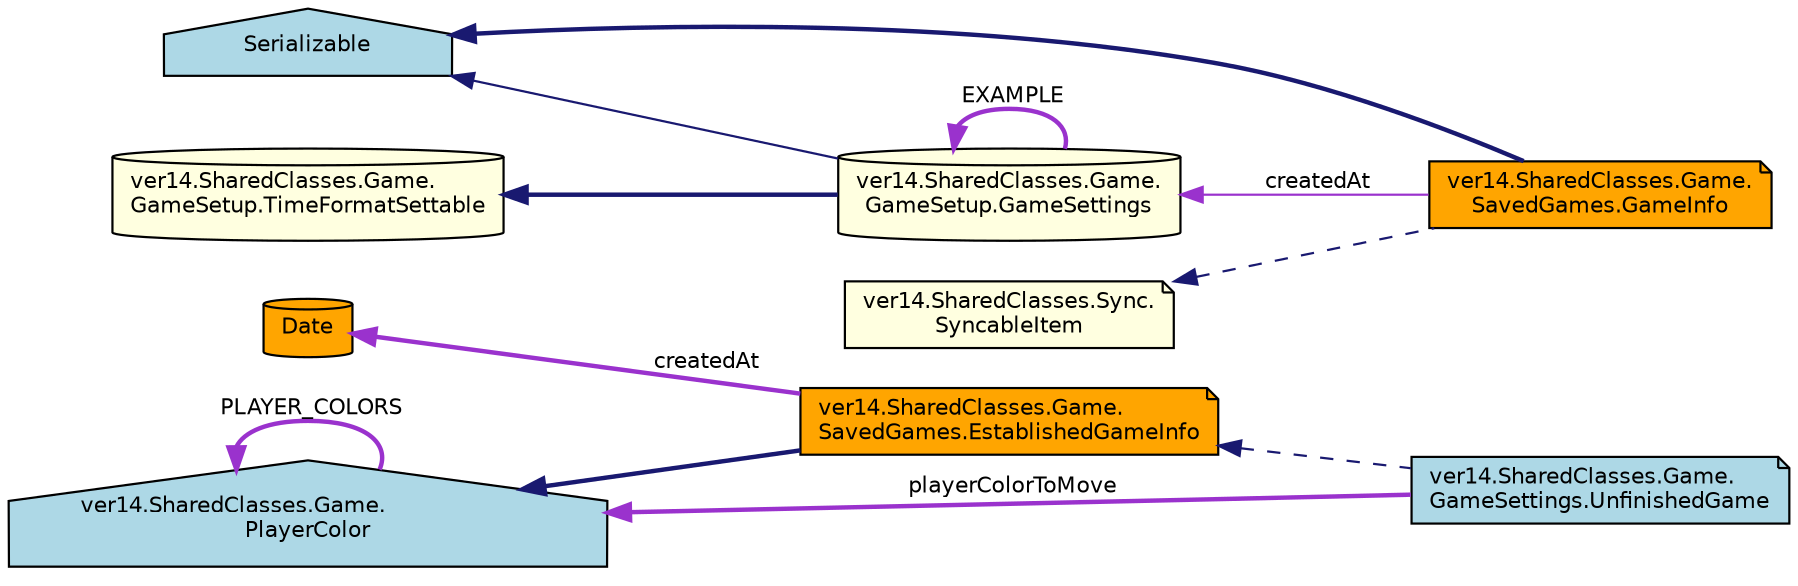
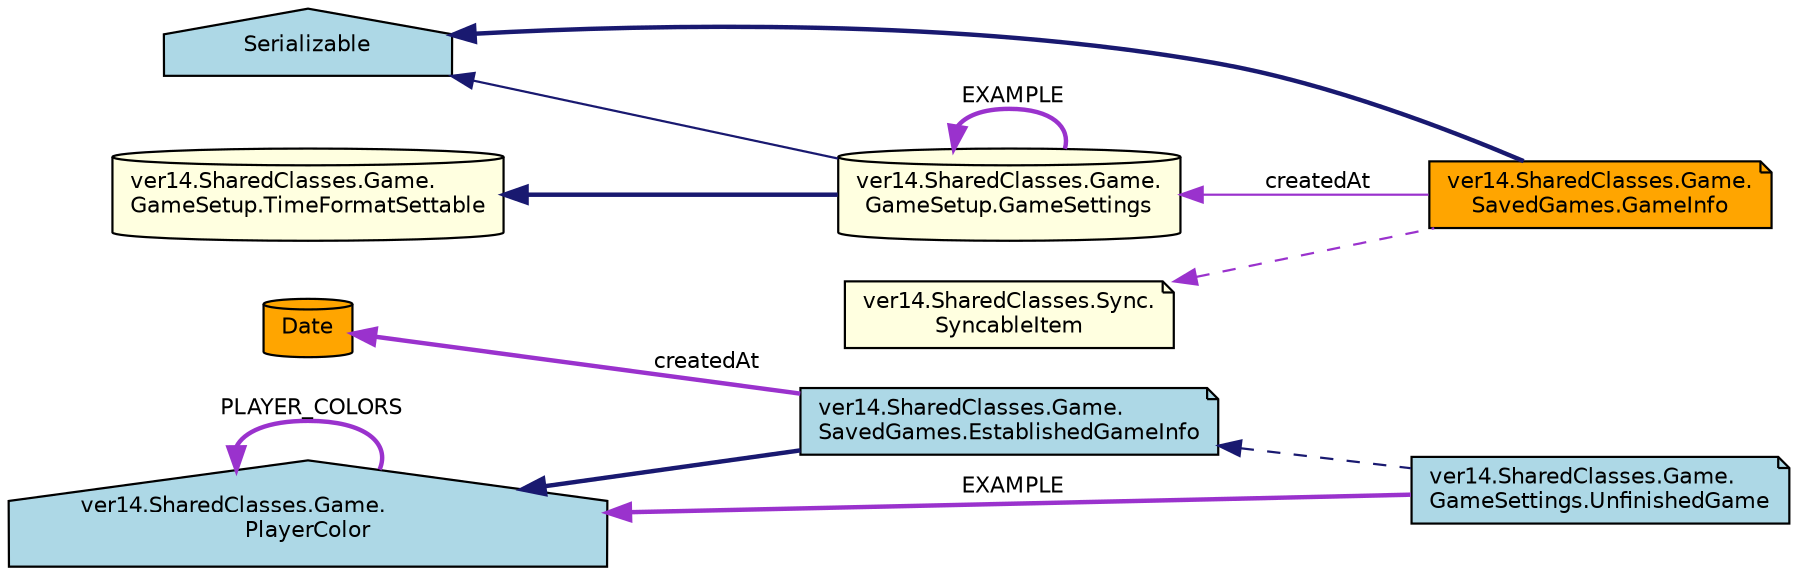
(1315, 253) -> (1315, 253)
(1009, 421) -> (1009, 421)
(1009, 487) -> (1009, 487)
